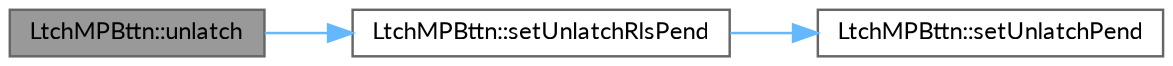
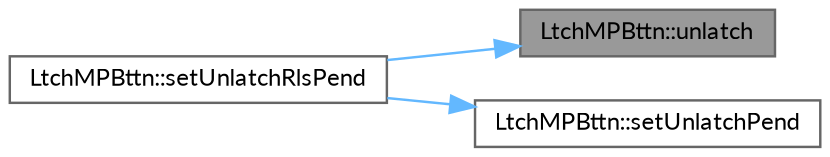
(296, 33) -> (441, 54)
